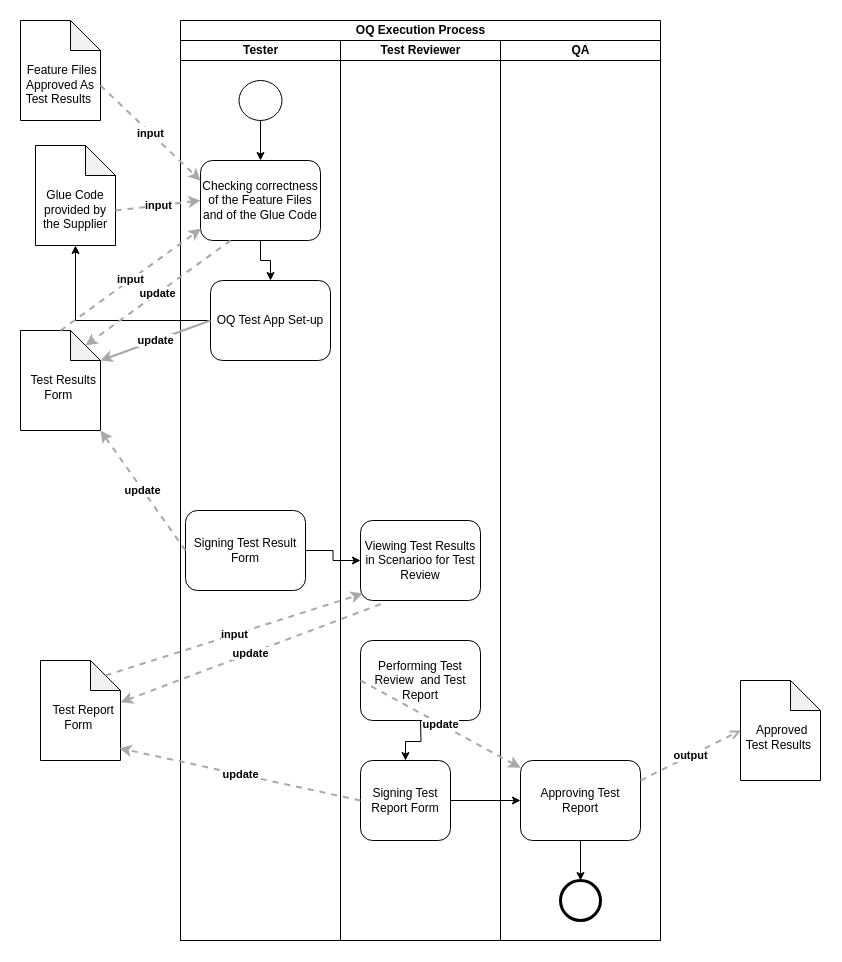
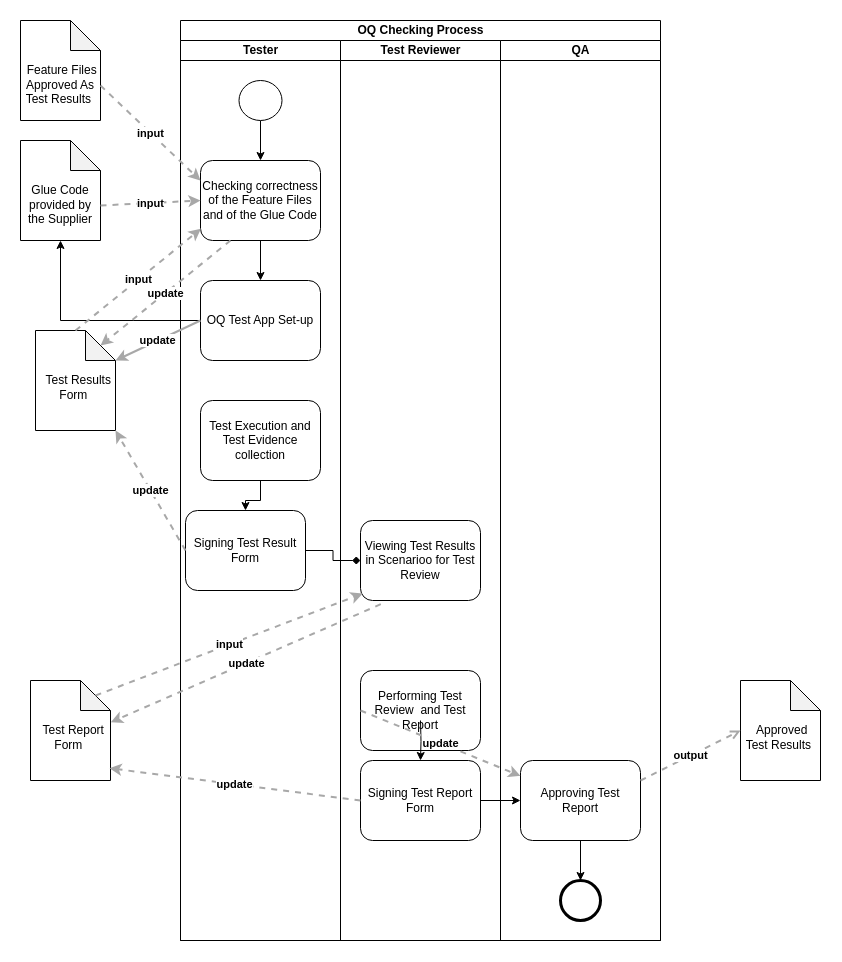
(421, 31) -> (421, 31)
(76, 196) -> (61, 191)
(271, 321) -> (261, 321)
(61, 381) -> (76, 381)
none -> (261, 441)
none -> (261, 500)
(352, 561) -> (352, 561)
(421, 681) -> (421, 711)
(81, 711) -> (71, 731)
(406, 801) -> (421, 801)
